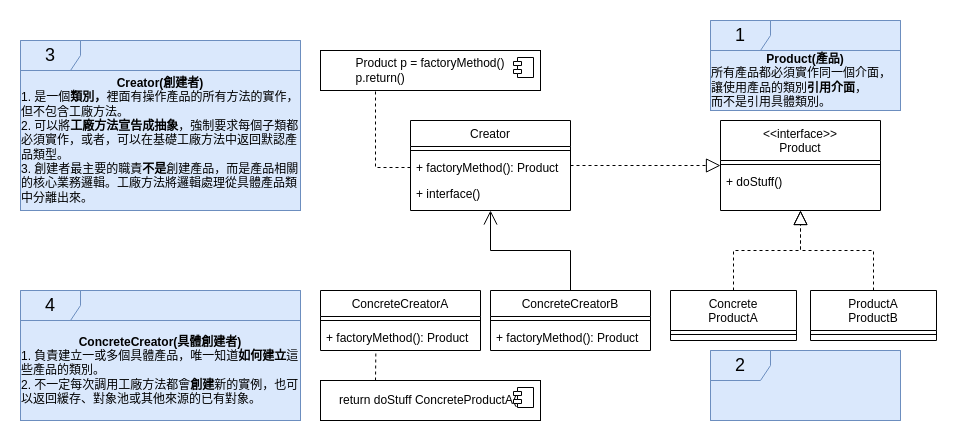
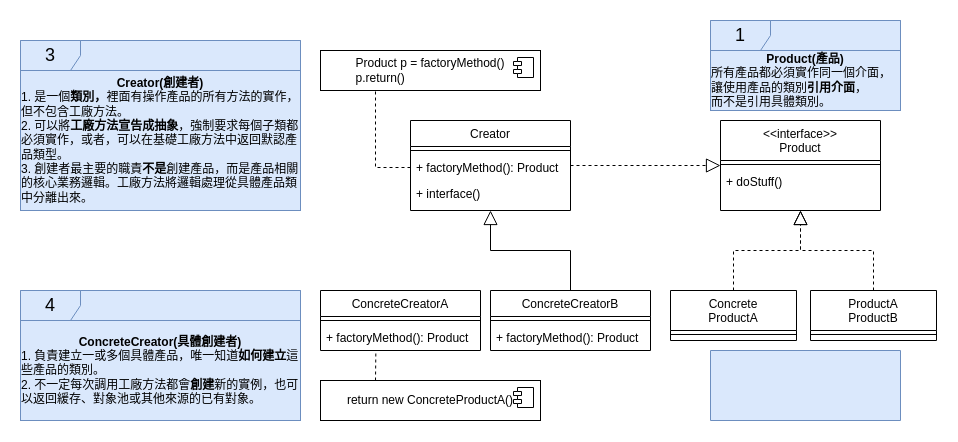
(491, 220) -> (491, 226)
(806, 386) -> none
(431, 401) -> (431, 401)
